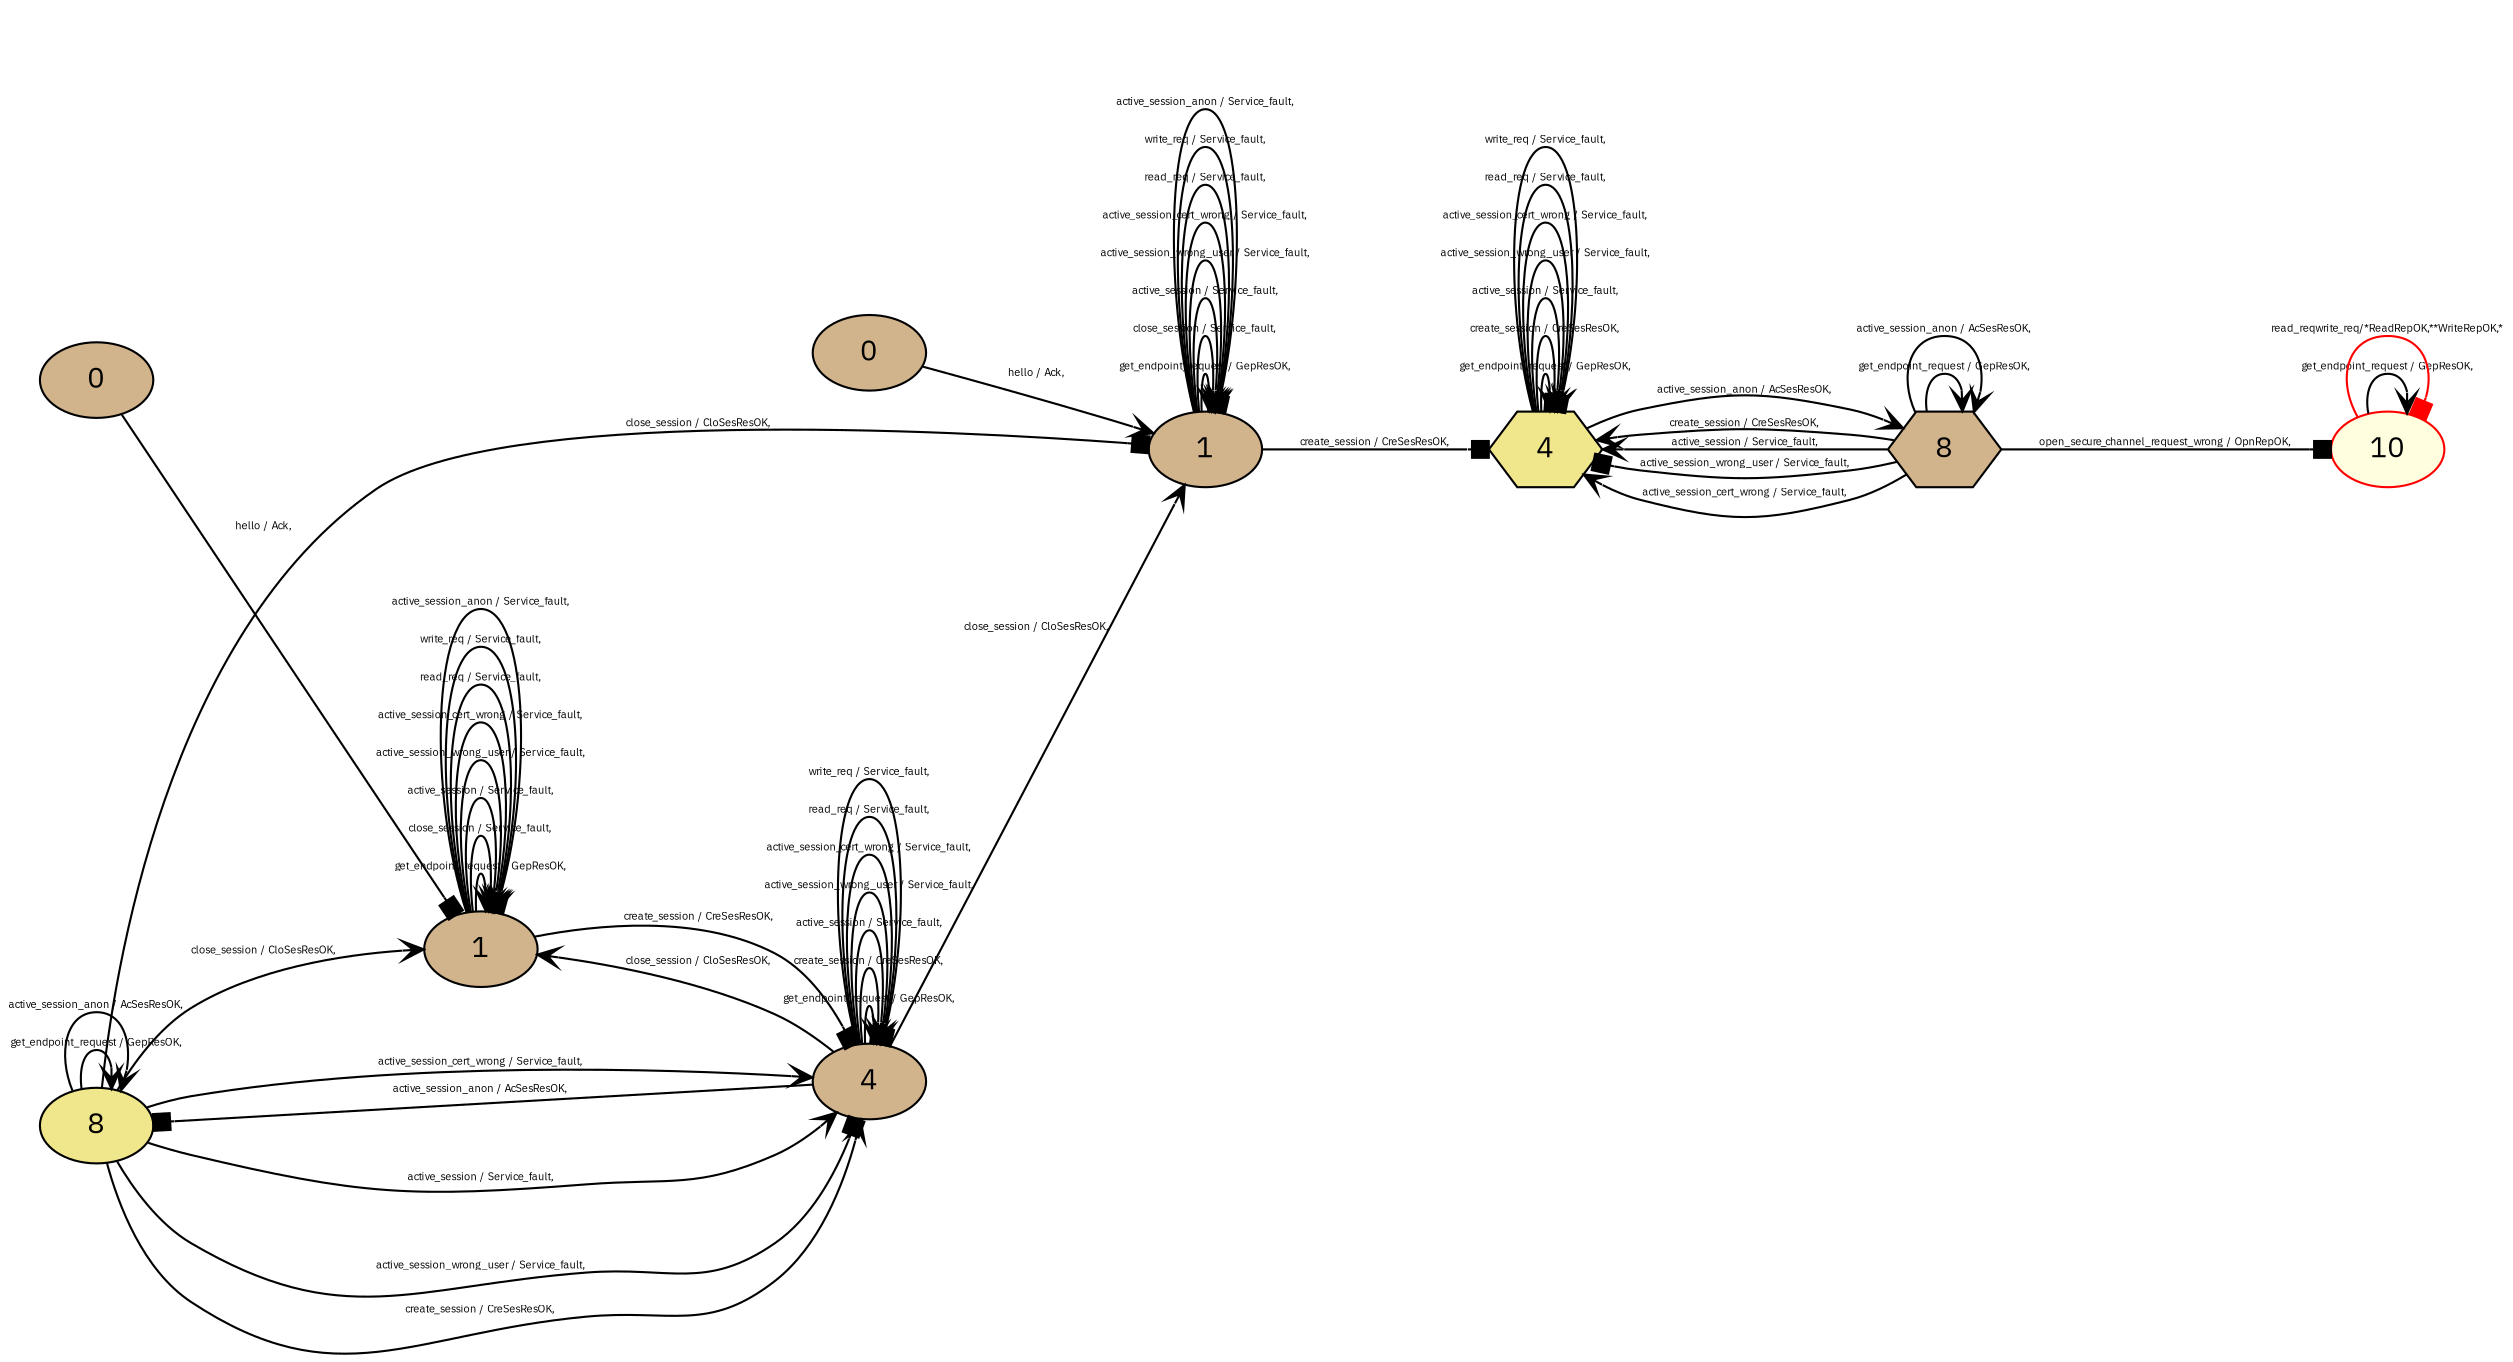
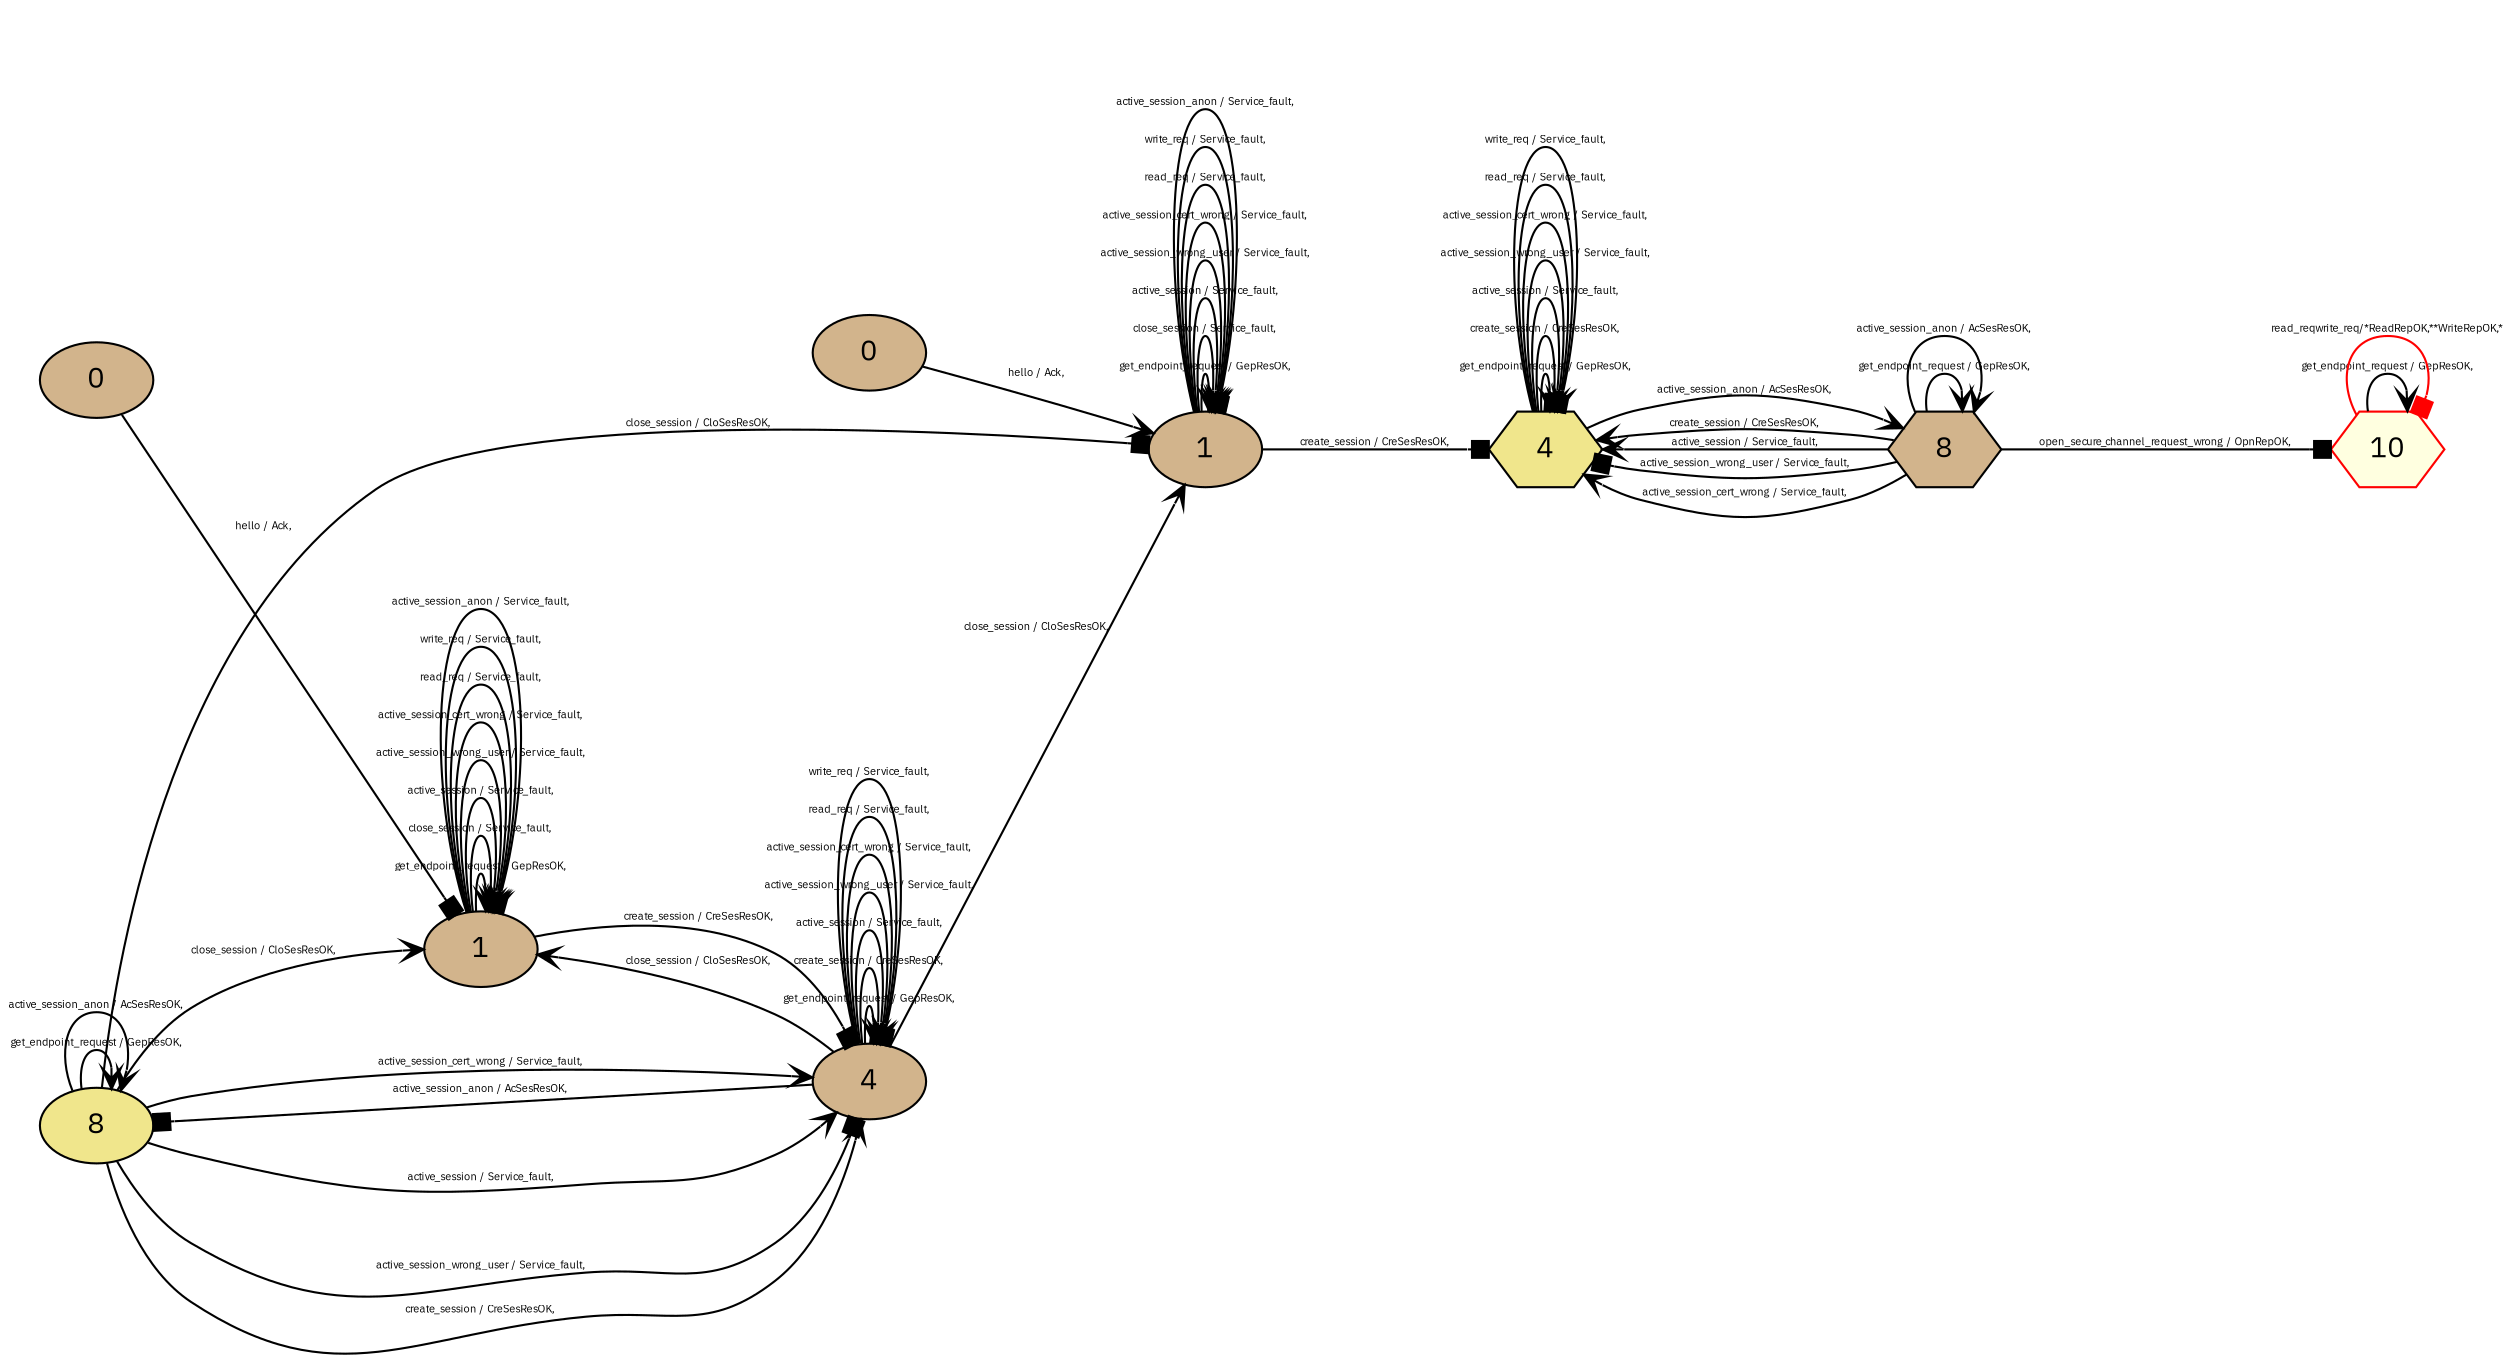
(2388, 449) -> (2388, 449)
